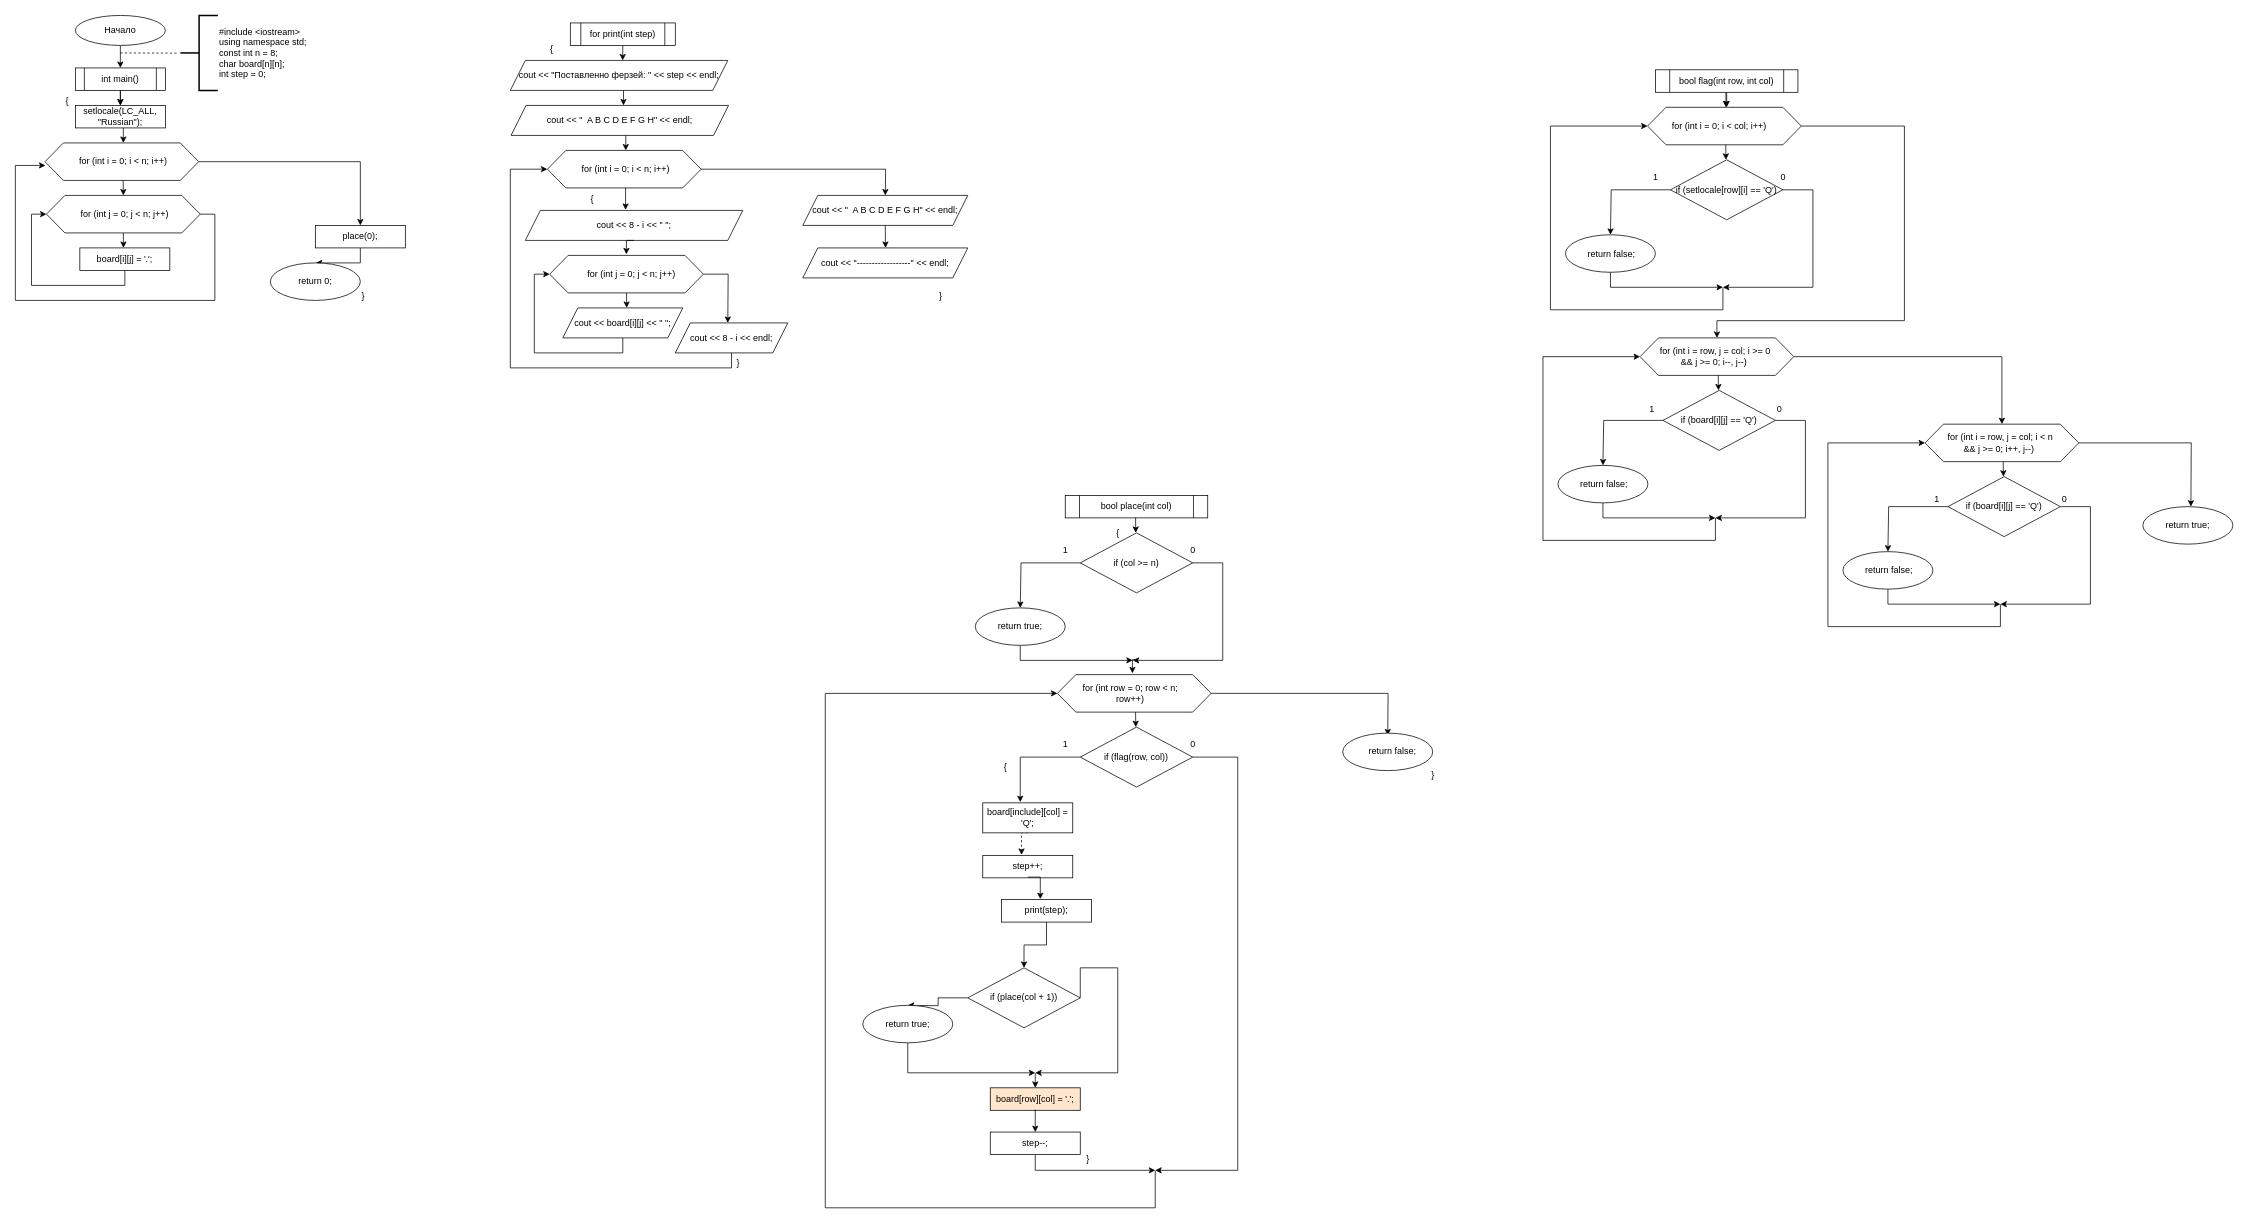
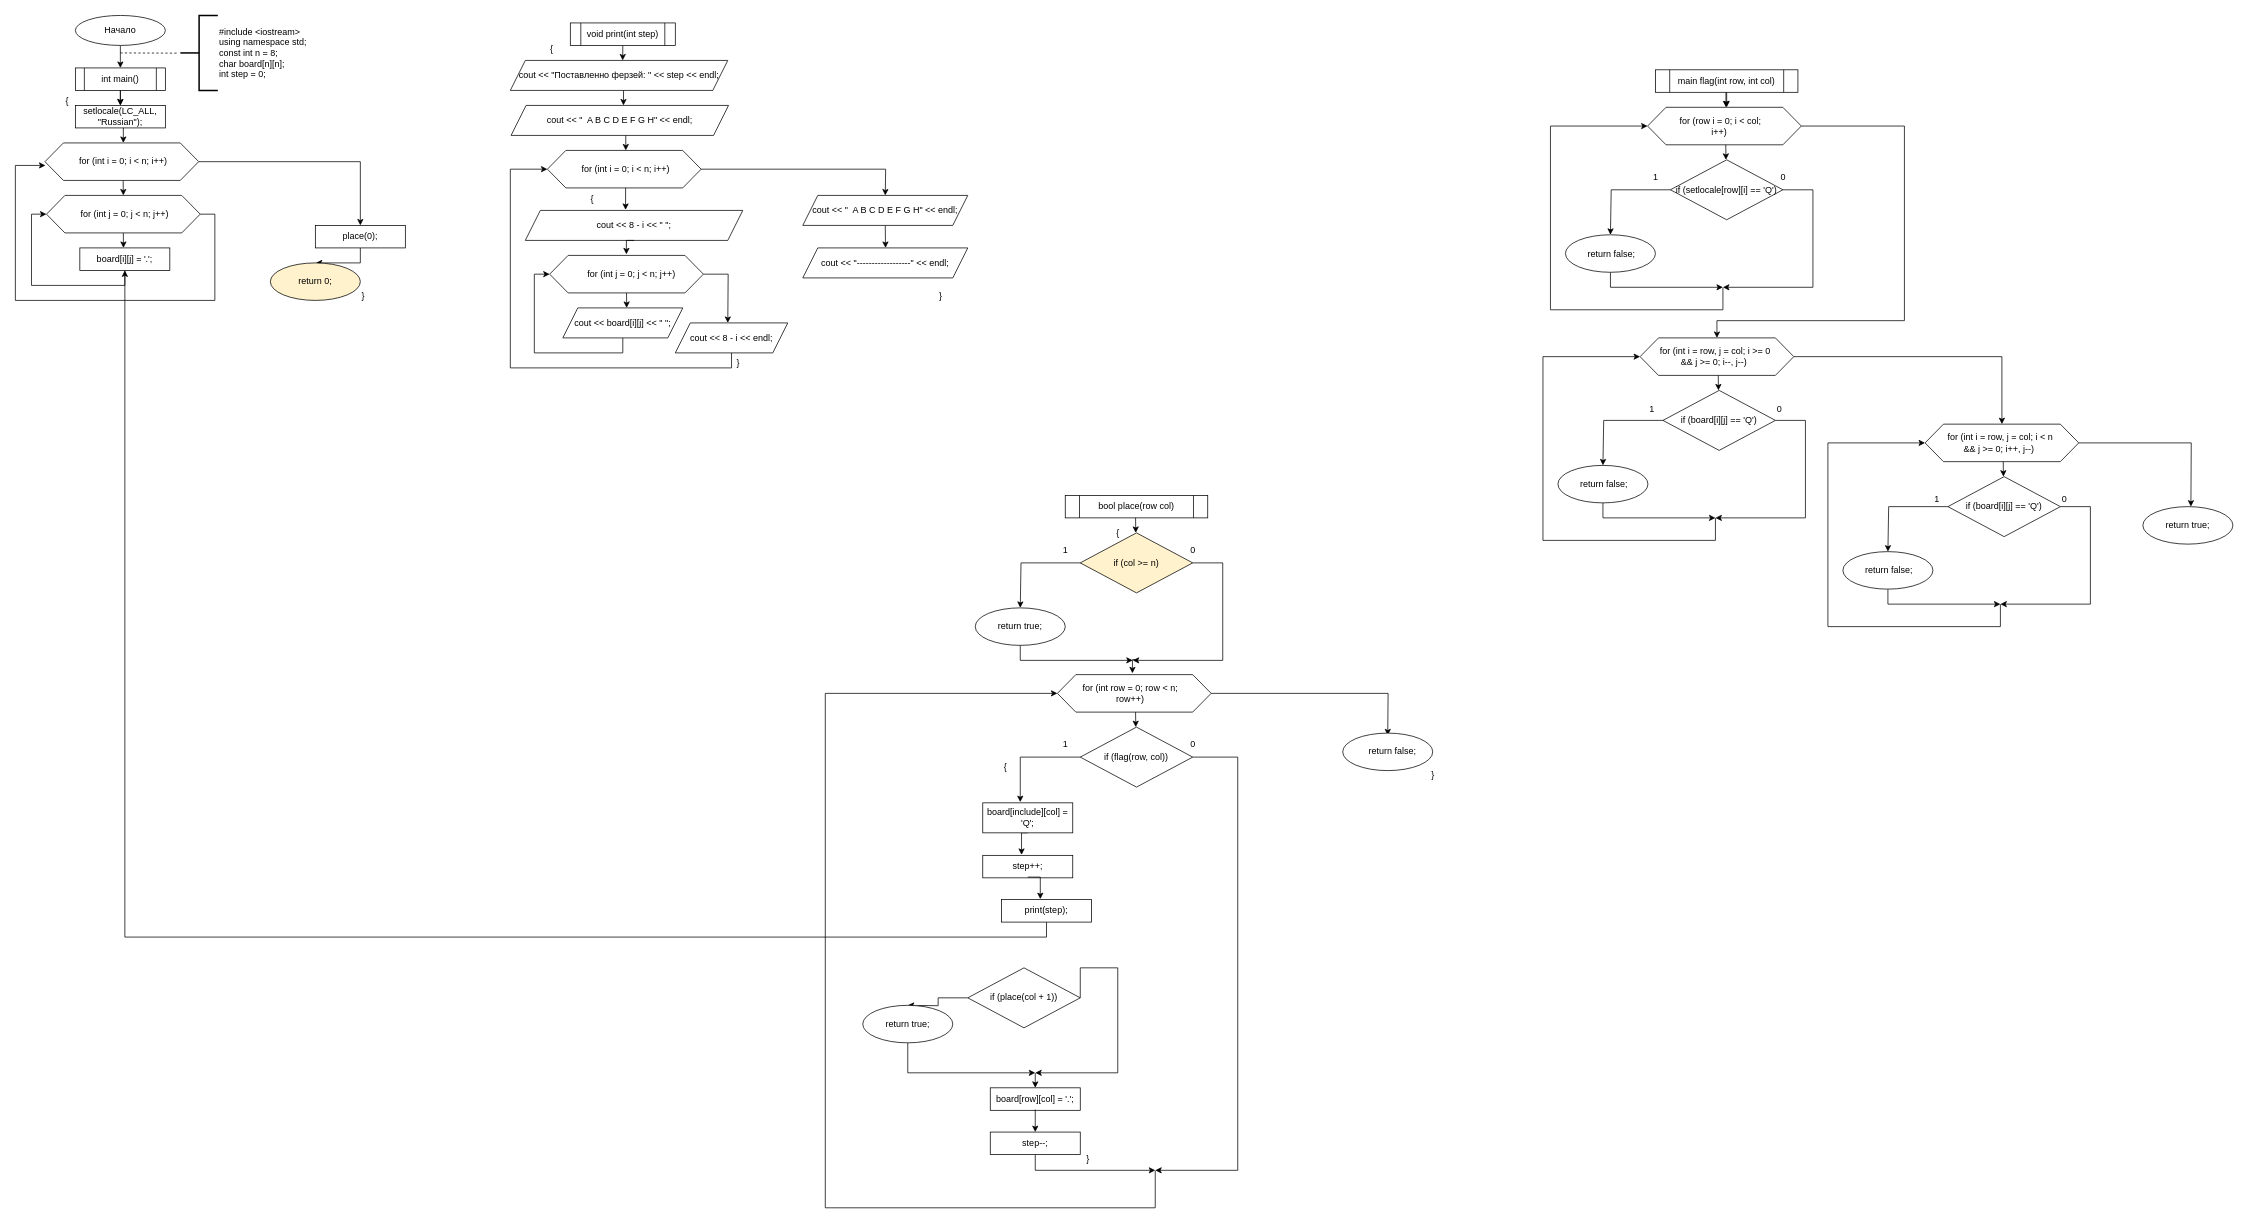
(623, 34) -> (623, 34)
(1727, 81) -> (1727, 81)
(1721, 126) -> (1721, 126)
(315, 282) -> (315, 282)
(1137, 507) -> (1137, 507)
(1137, 563) -> (1137, 563)
(1022, 841) -> (1022, 841)
(1047, 942) -> (262, 937)
(1035, 1099) -> (1035, 1099)
